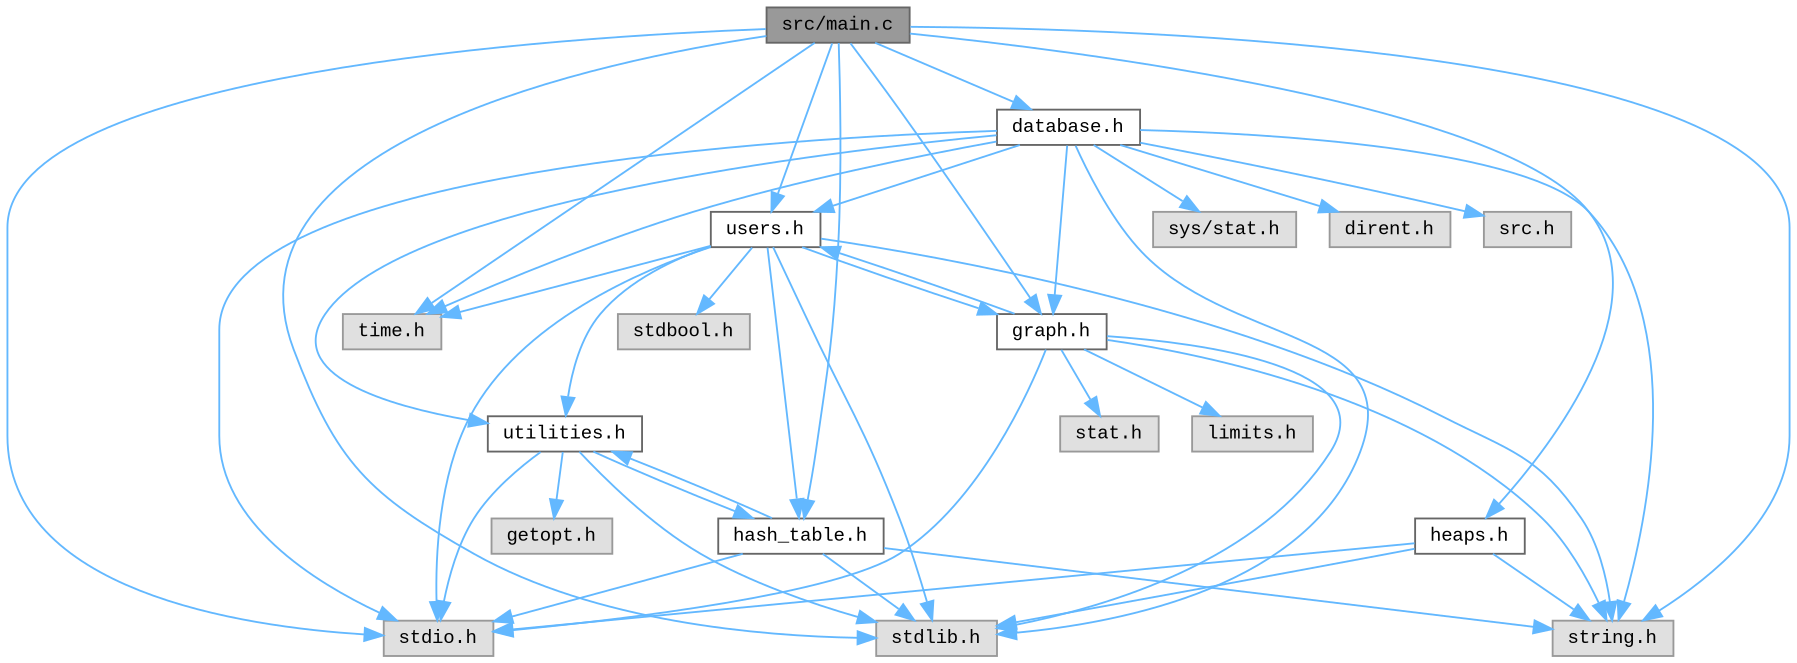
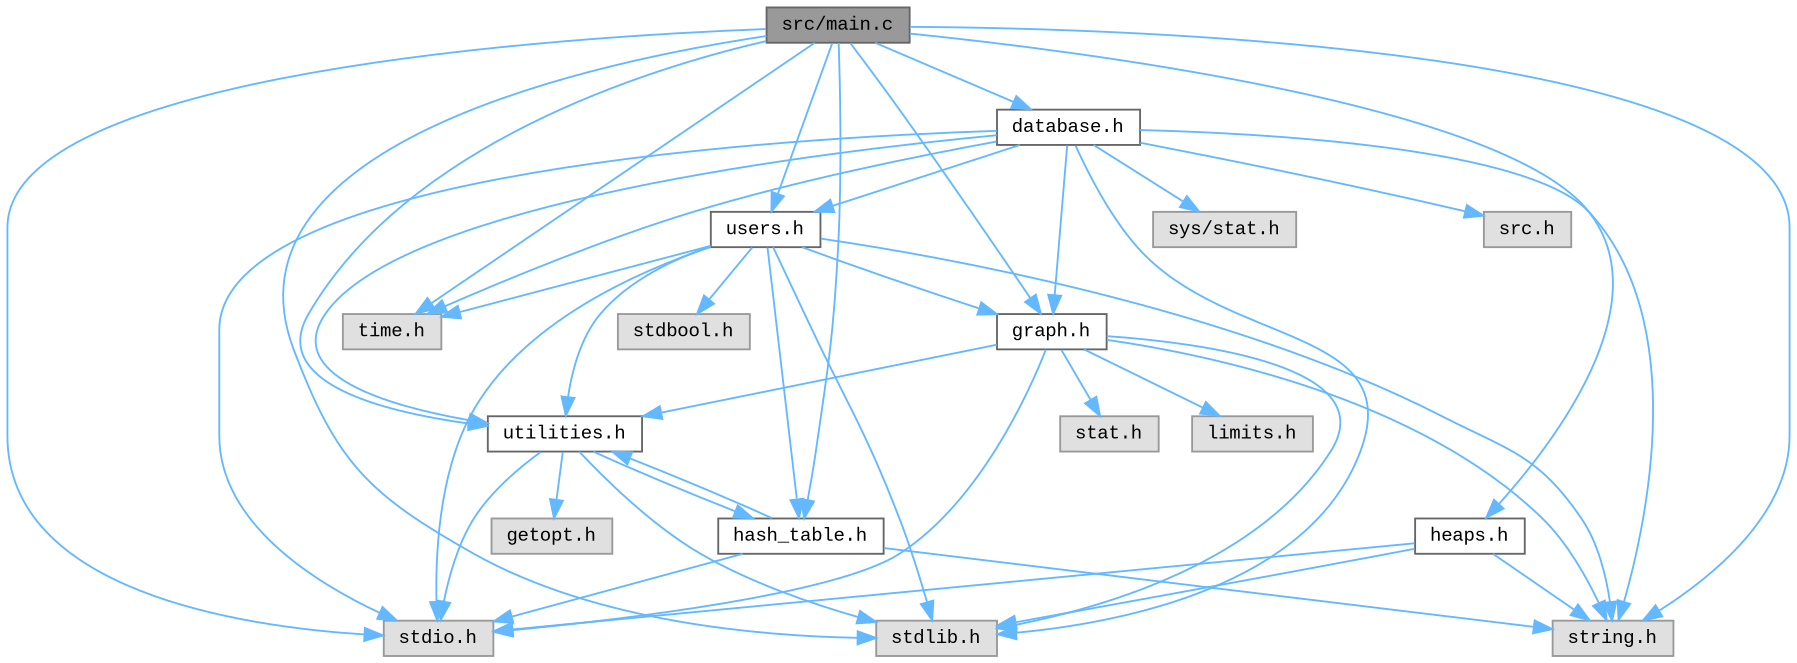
none -> (446, 174)
(1390, 230) -> none
(927, 283) -> (812, 382)
(863, 583) -> none
